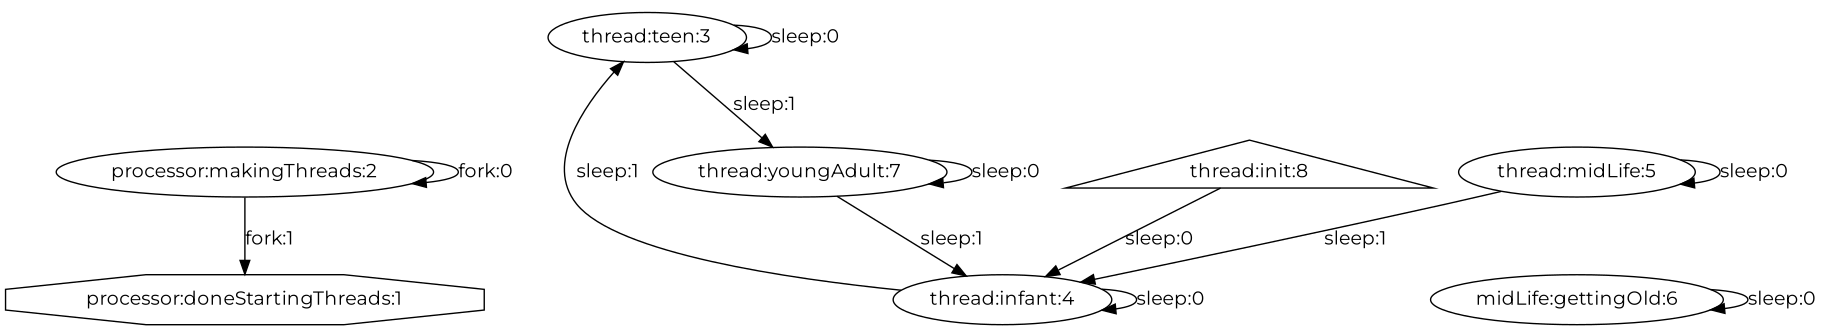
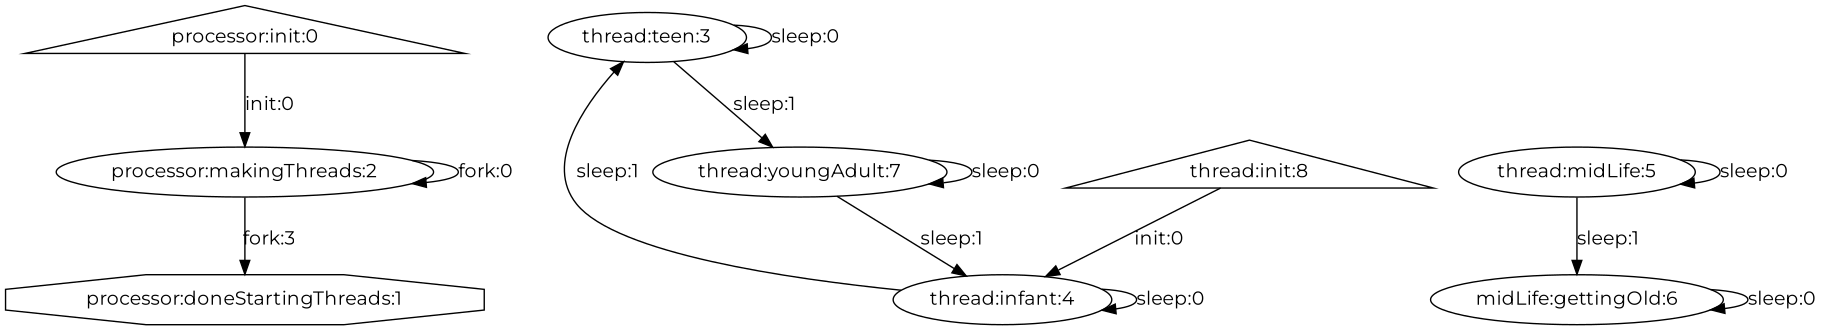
none -> (245, 37)
(1298, 236) -> (1577, 229)
(270, 239) -> (270, 239)
(1159, 239) -> (1159, 239)
